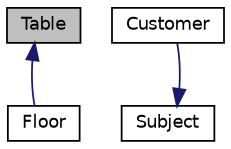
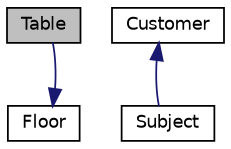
(180, 66) -> (156, 83)
(32, 83) -> (55, 66)
